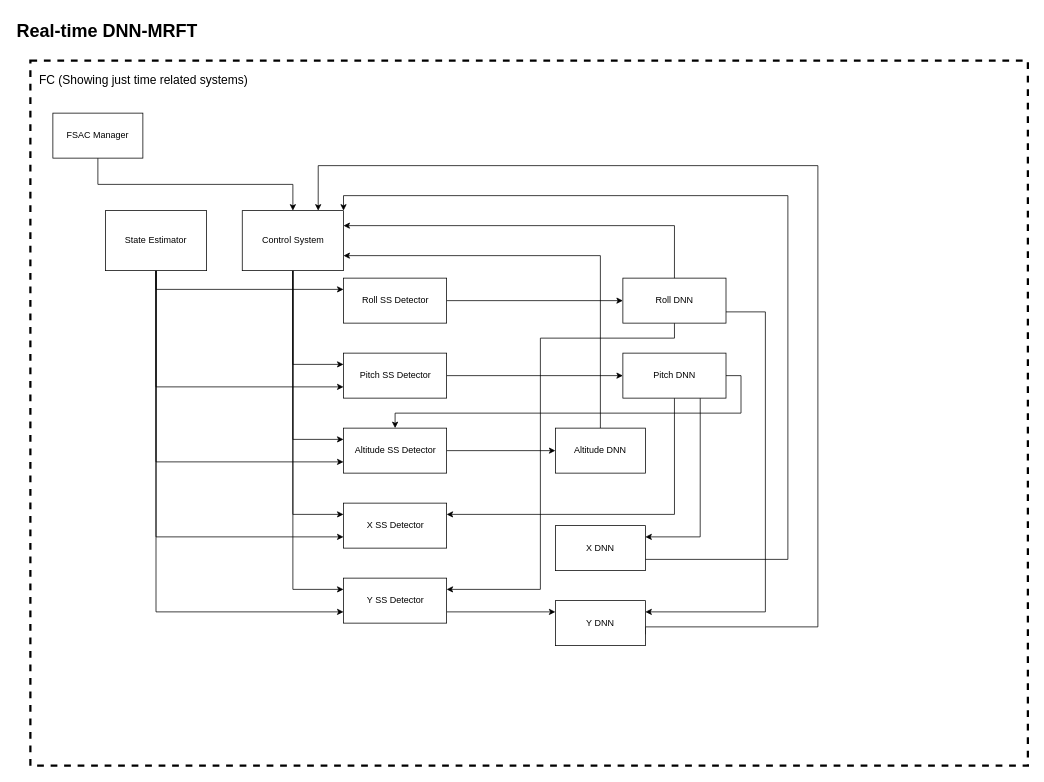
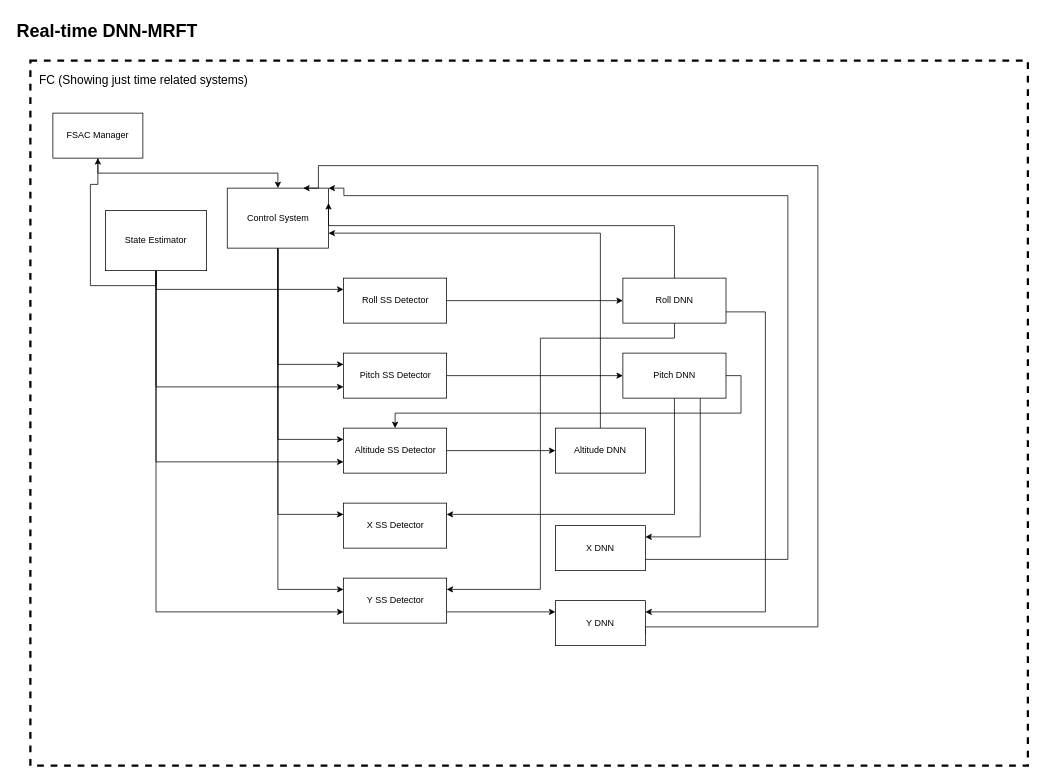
(293, 240) -> (278, 218)
(290, 537) -> (90, 264)
